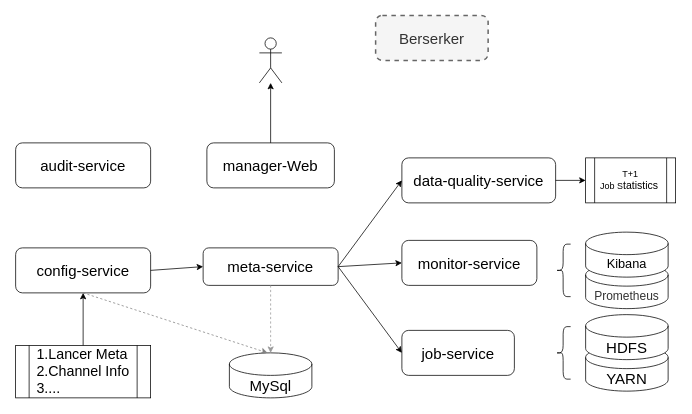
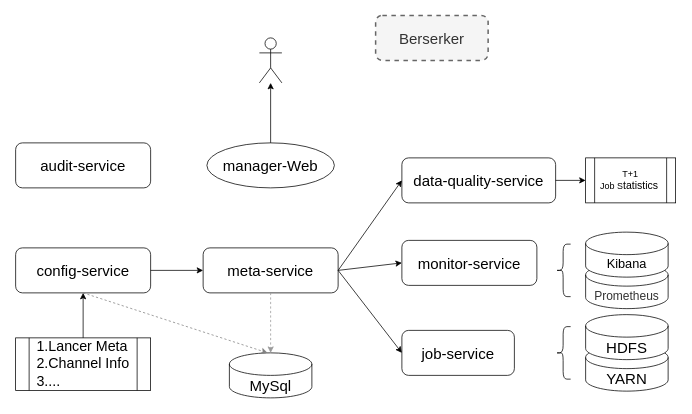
(270, 165) -> (270, 165)
(270, 267) -> (270, 270)
(83, 372) -> (83, 364)
